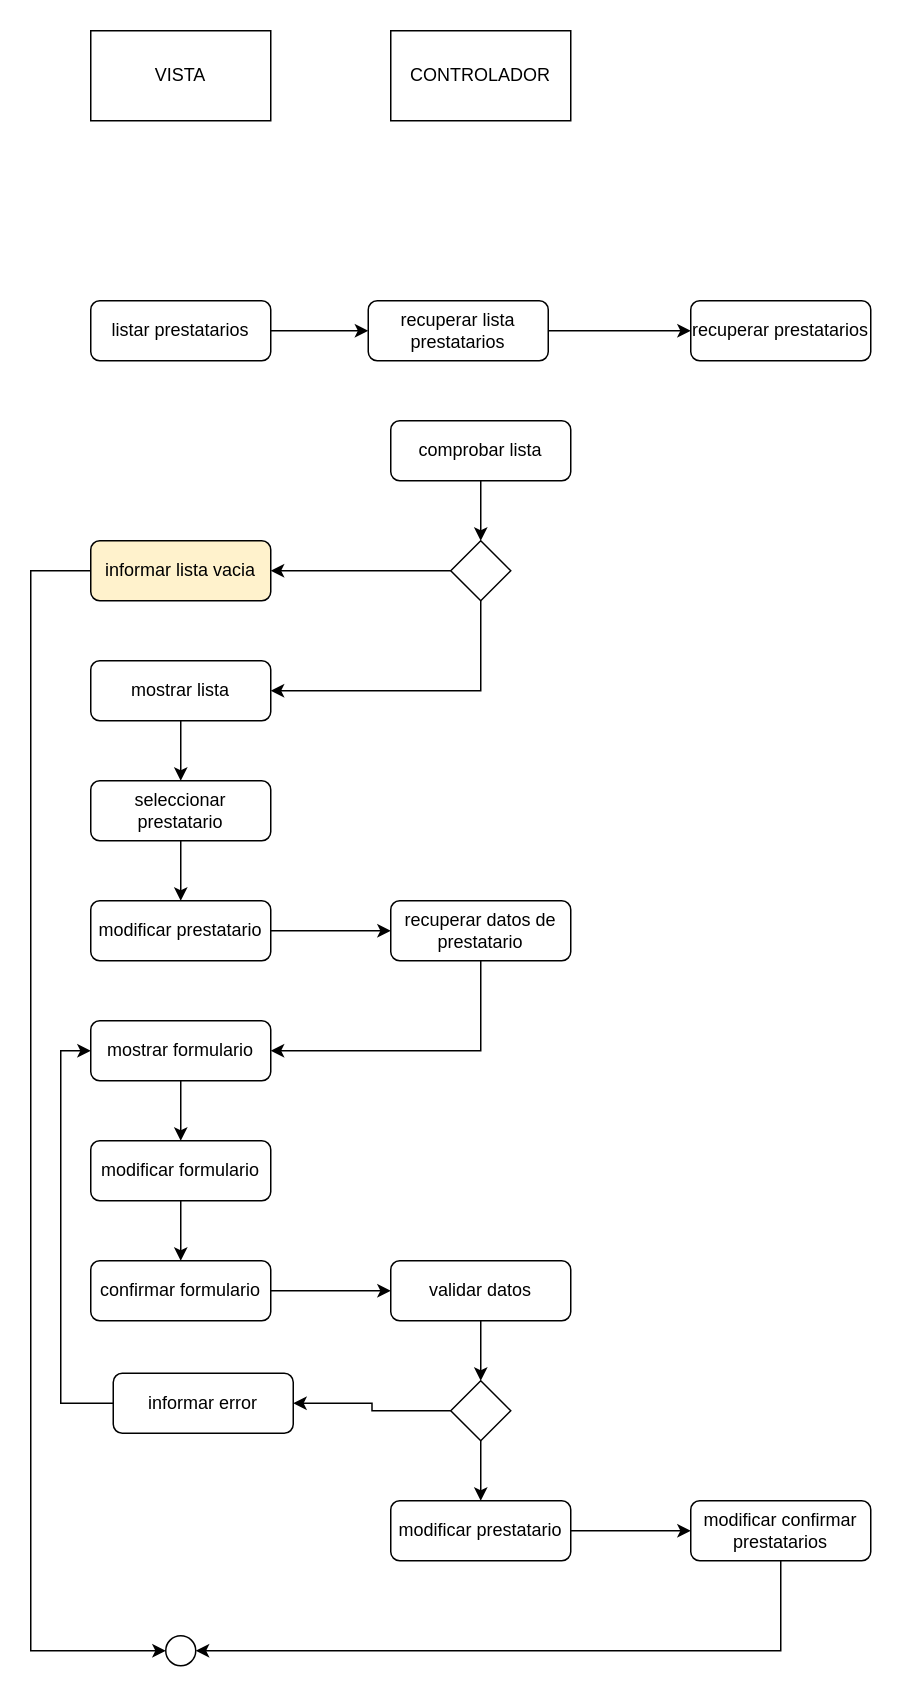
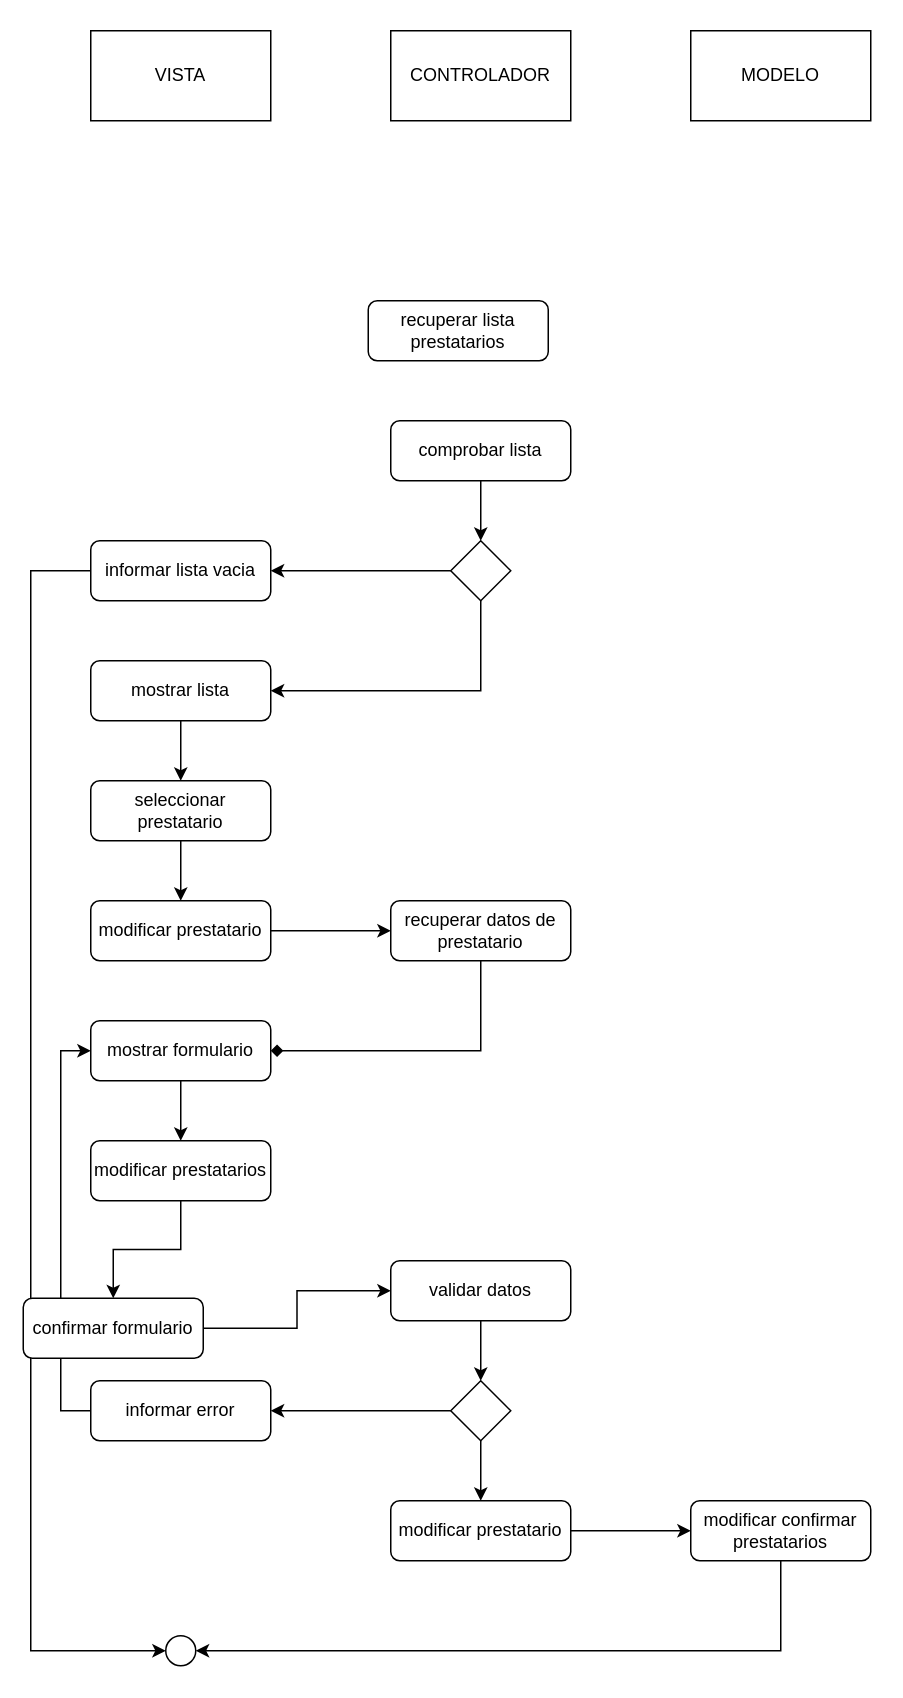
none -> (781, 76)
(181, 331) -> none
(314, 331) -> none
(615, 331) -> none
(781, 331) -> none
(181, 571) -> (181, 571)
(282, 1051) -> (283, 1051)
(181, 1171) -> (181, 1171)
(181, 1291) -> (113, 1328)
(203, 1403) -> (181, 1411)
